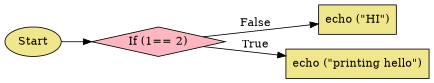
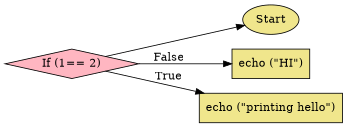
(72, 42) -> (171, 42)
